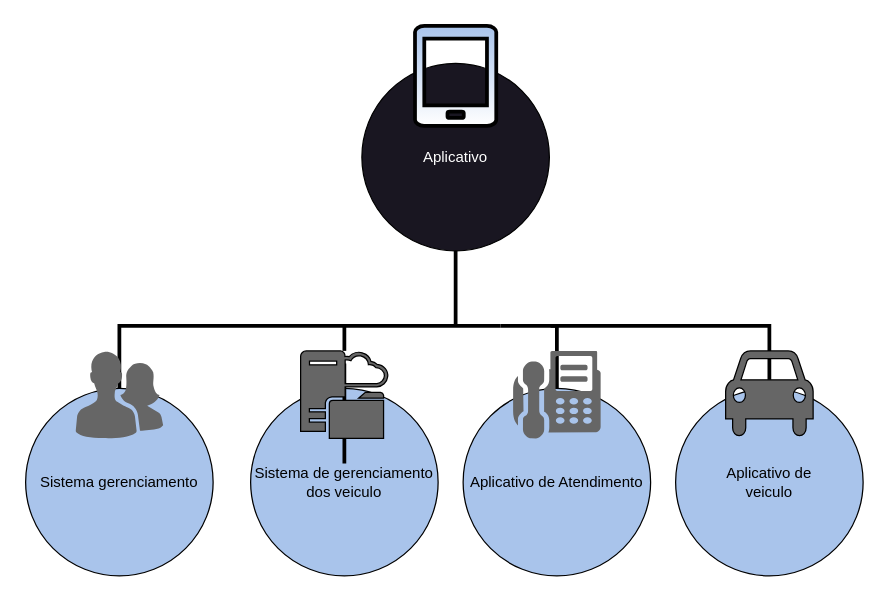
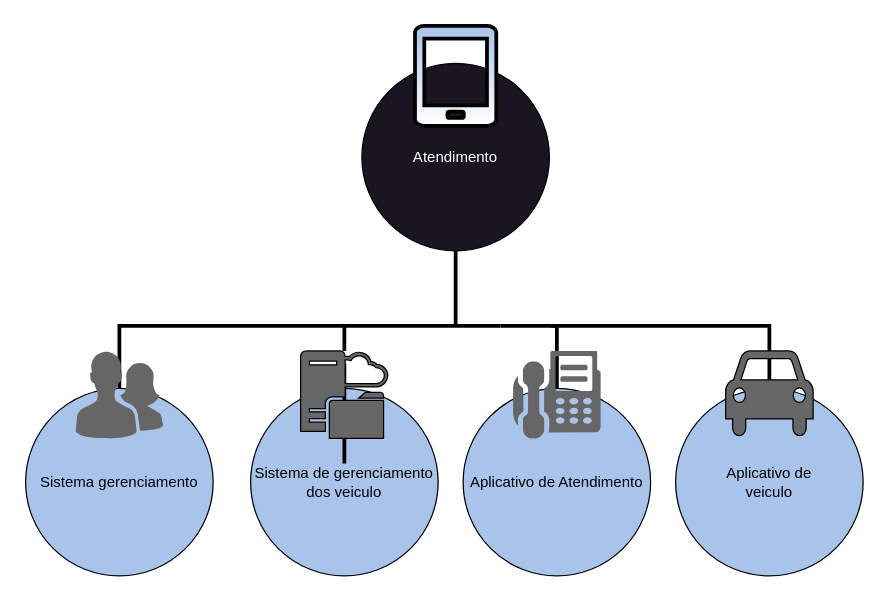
(456, 157) -> (456, 157)
